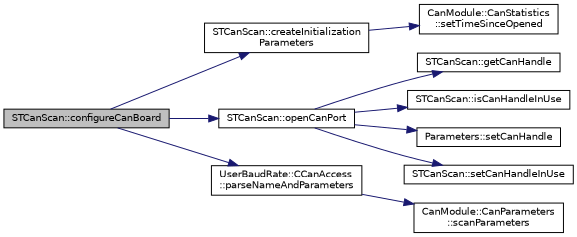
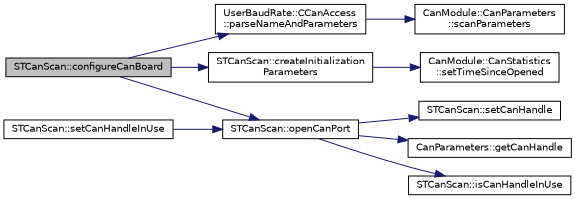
(489, 62) -> (490, 148)
(489, 137) -> (490, 111)
(373, 147) -> (193, 129)
